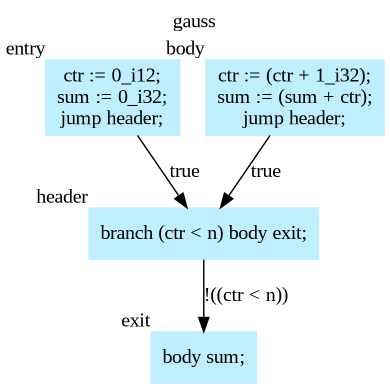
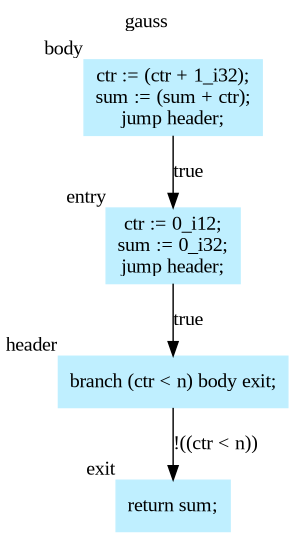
(250, 165) -> (173, 164)
(204, 358) -> (173, 506)
